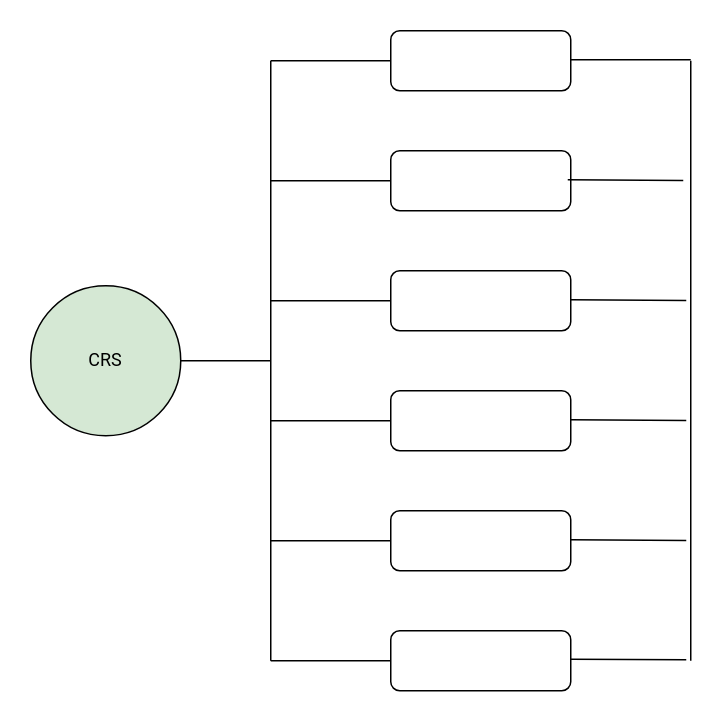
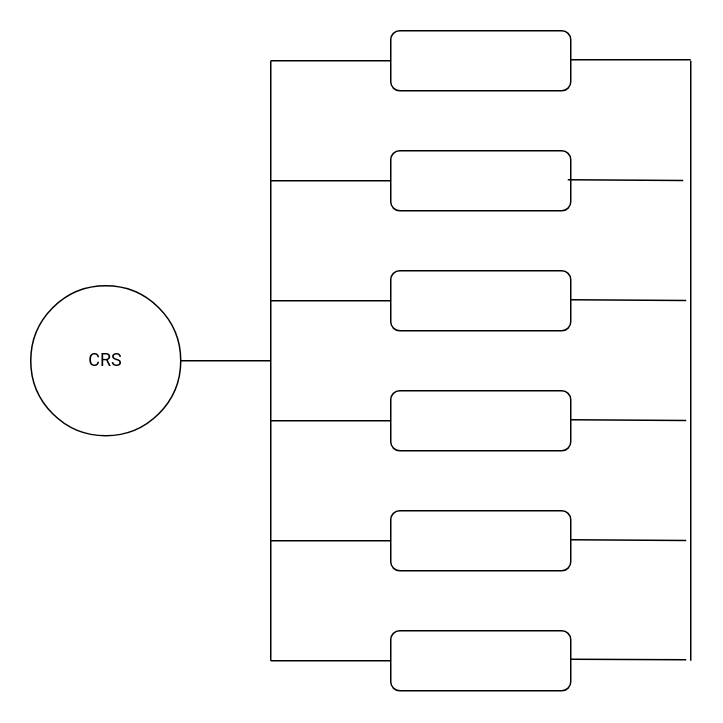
(106, 361) -> (106, 361)
